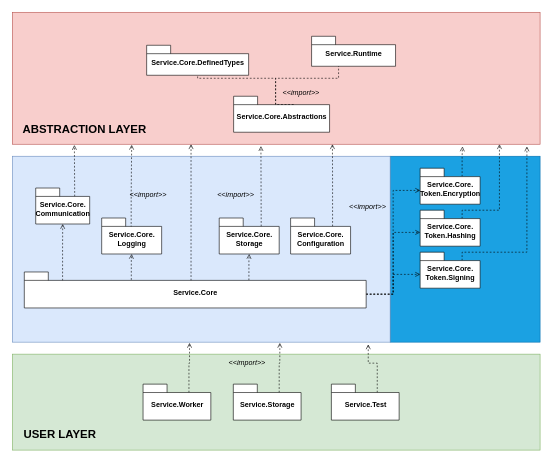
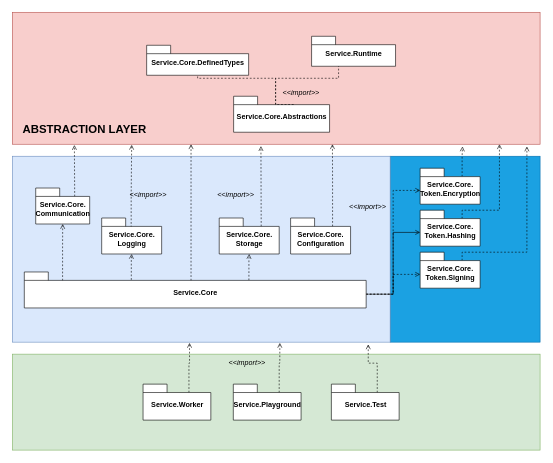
(406, 233) -> (406, 233)
(268, 405) -> (268, 405)
(60, 435) -> none
